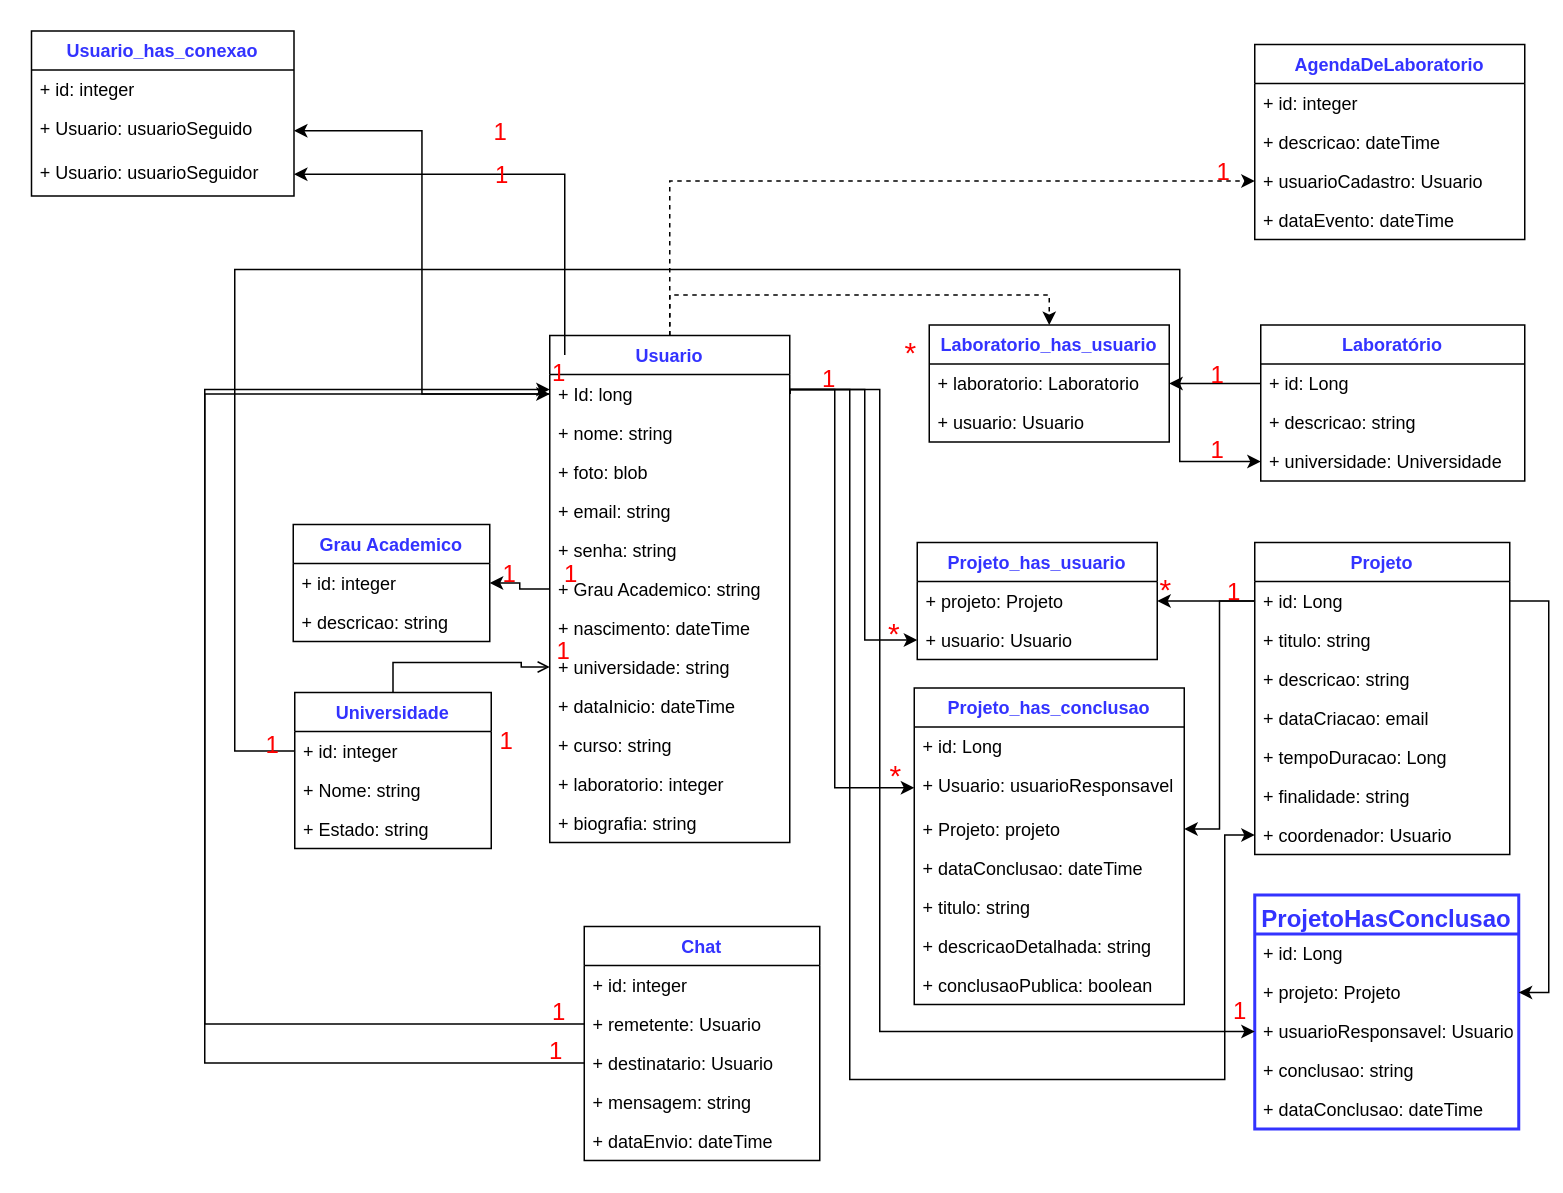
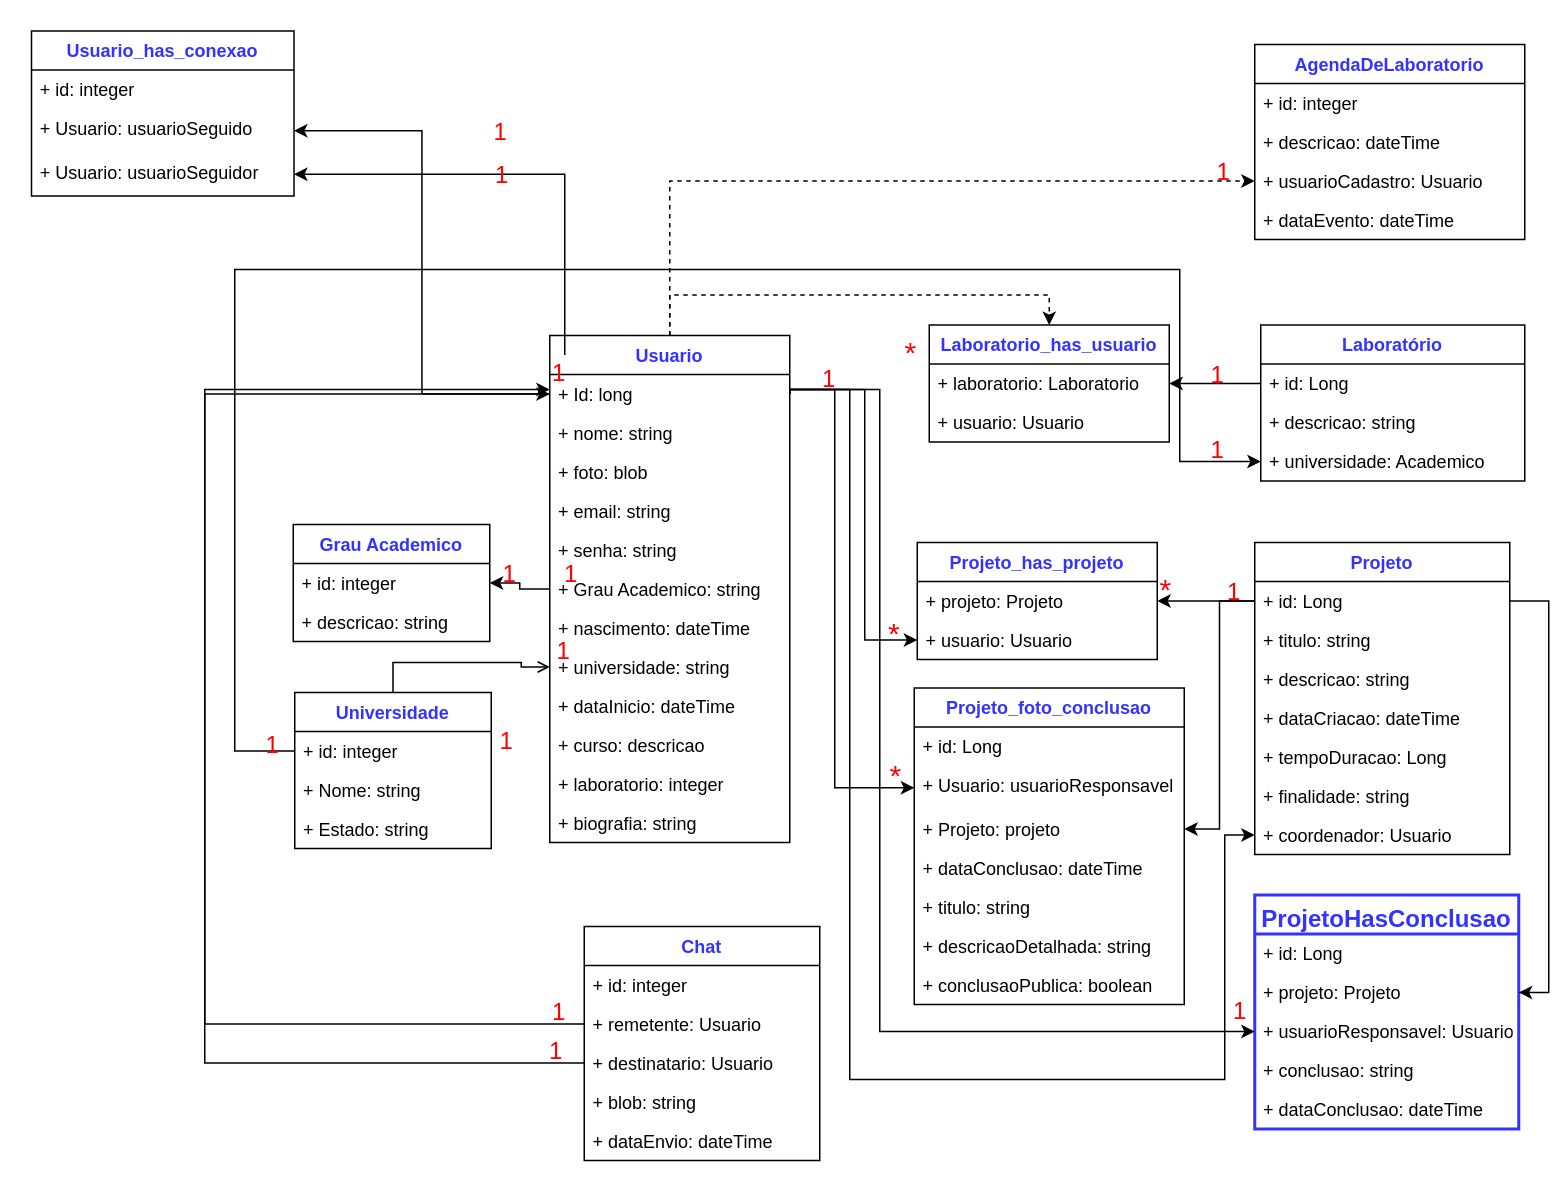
(1394, 462) -> (1381, 462)
(1037, 563) -> (1037, 563)
(1049, 708) -> (1049, 708)
(1350, 719) -> (1367, 719)
(624, 746) -> (639, 746)
(674, 1103) -> (651, 1103)
